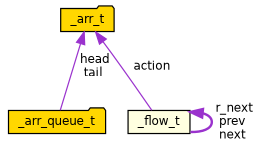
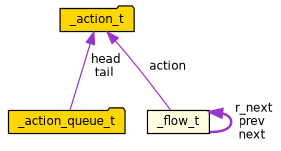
(87, 20) -> (97, 20)
(57, 122) -> (67, 122)
